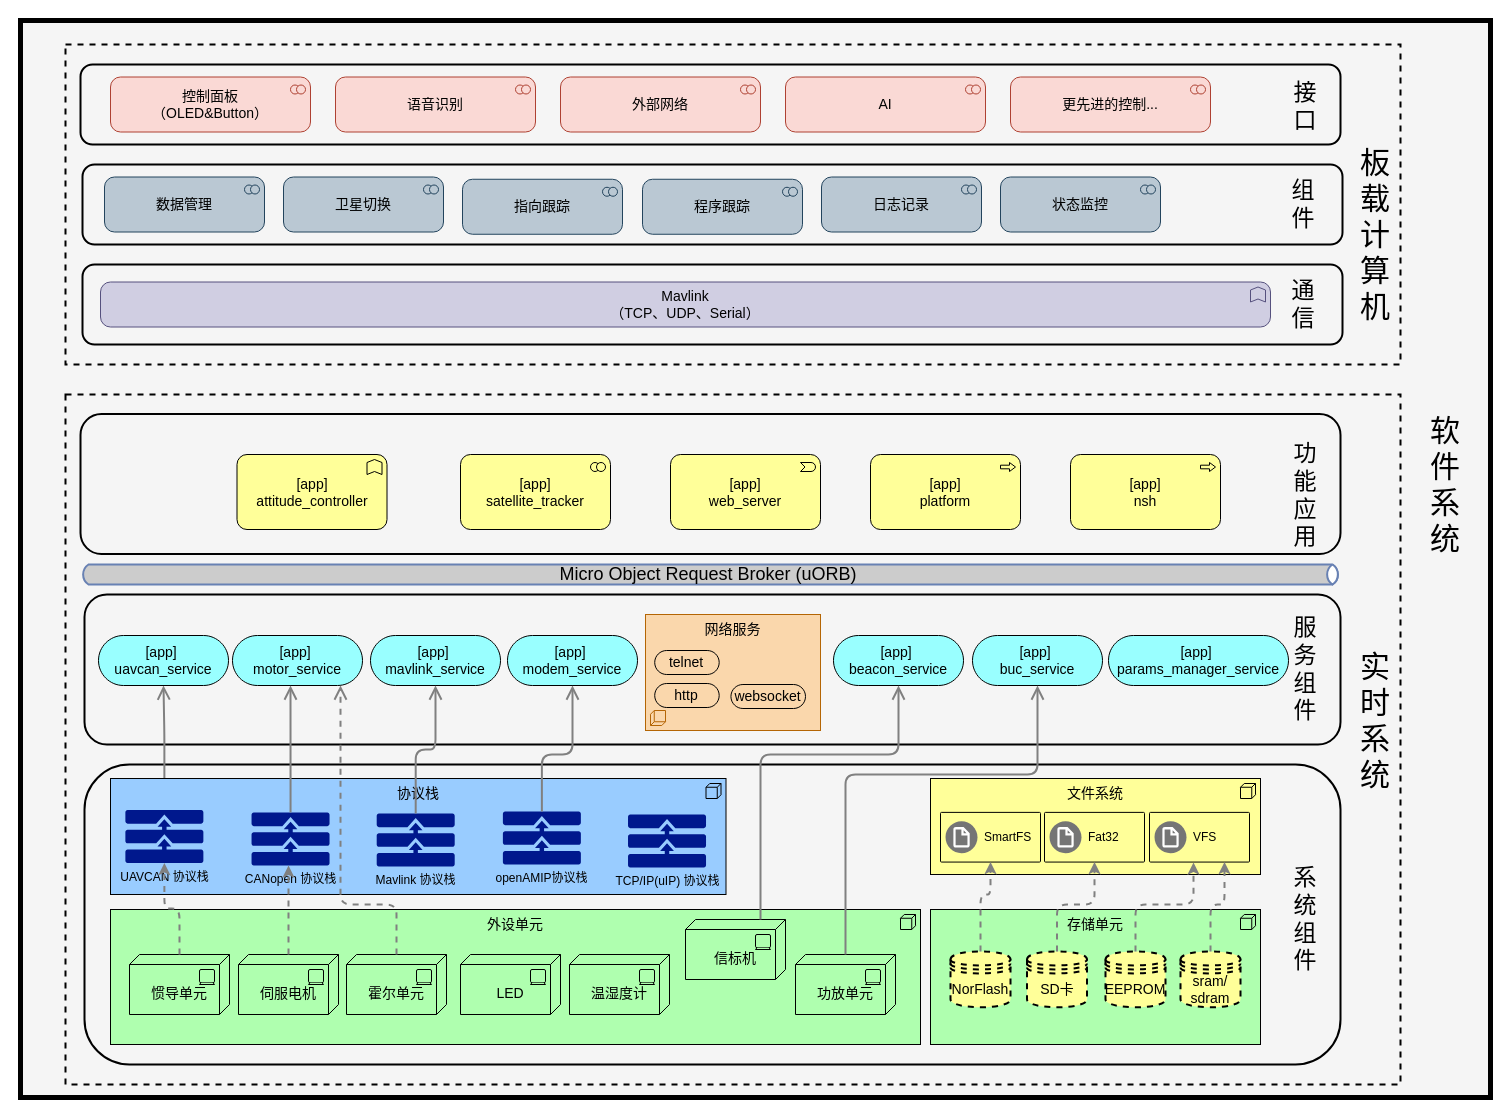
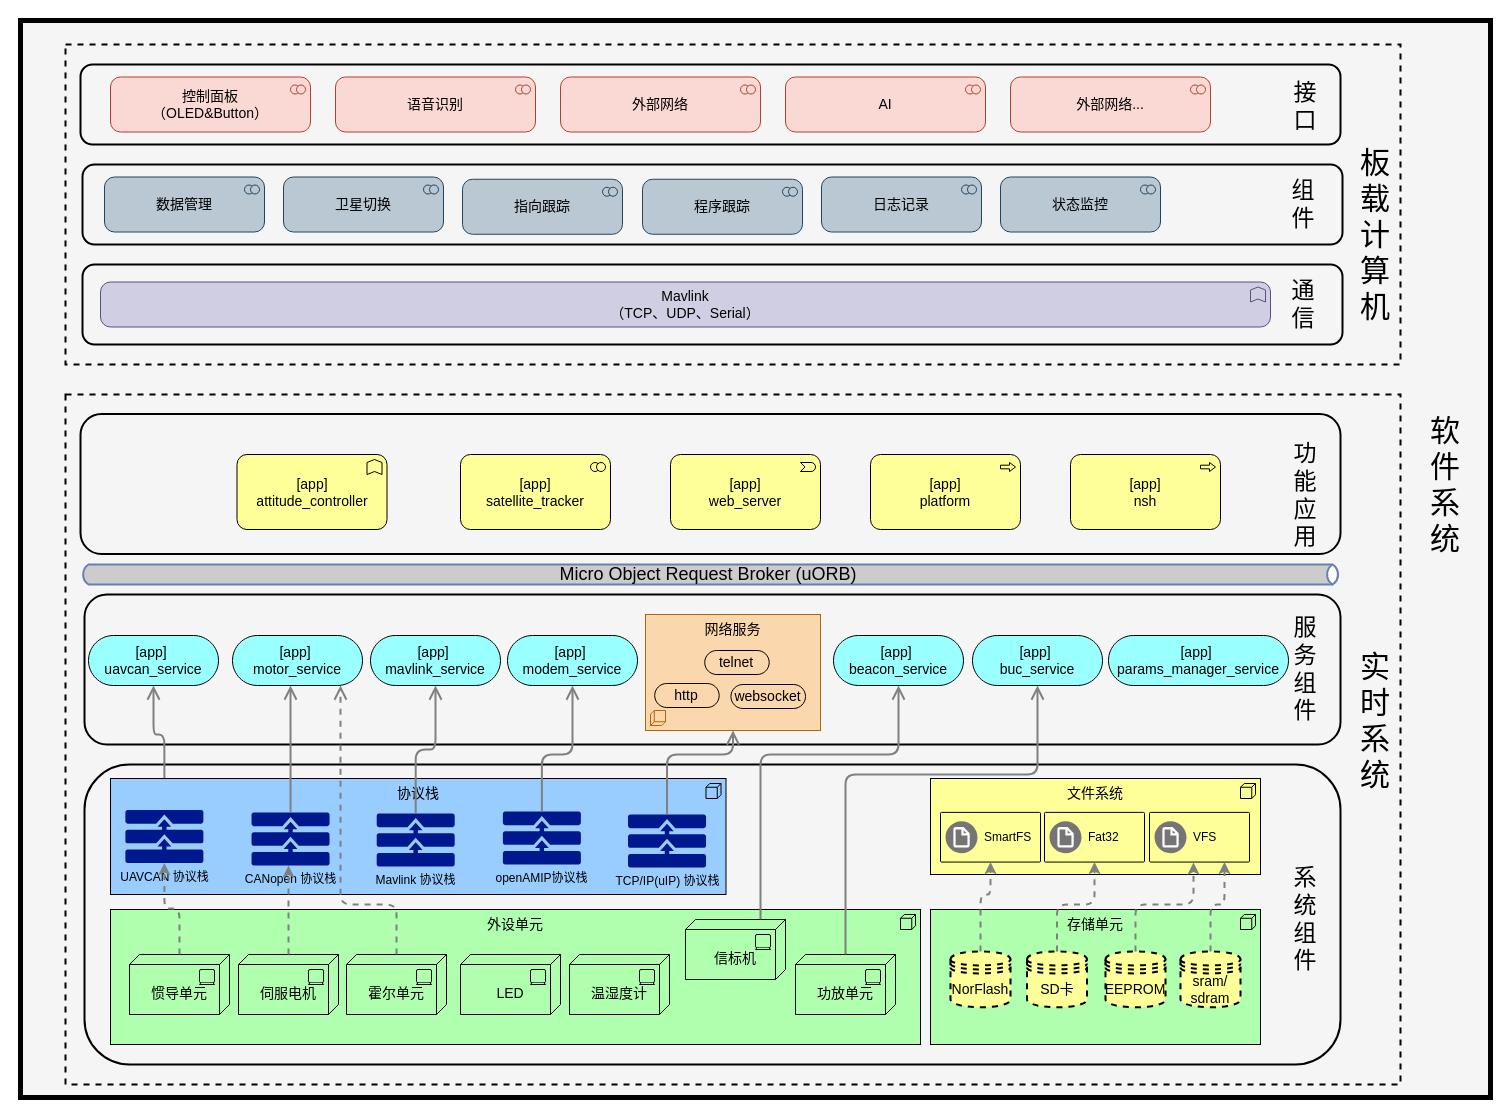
(1111, 105) -> (1111, 105)
(164, 661) -> (154, 661)
(687, 663) -> (737, 663)
none -> (679, 755)
